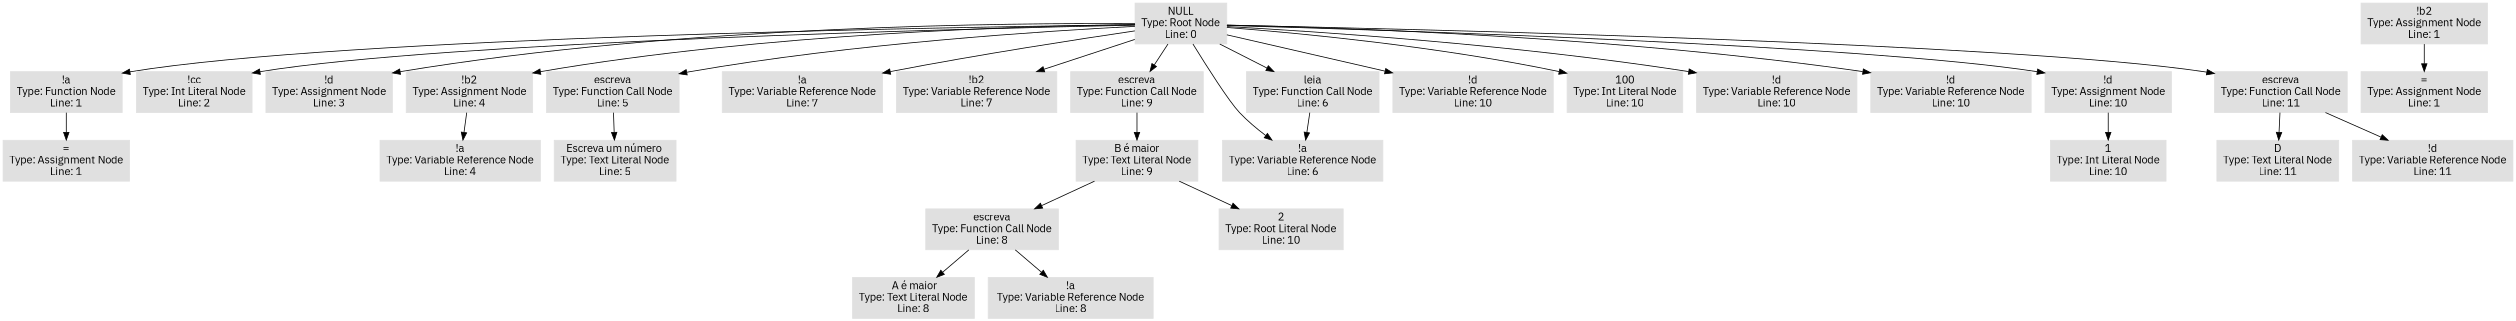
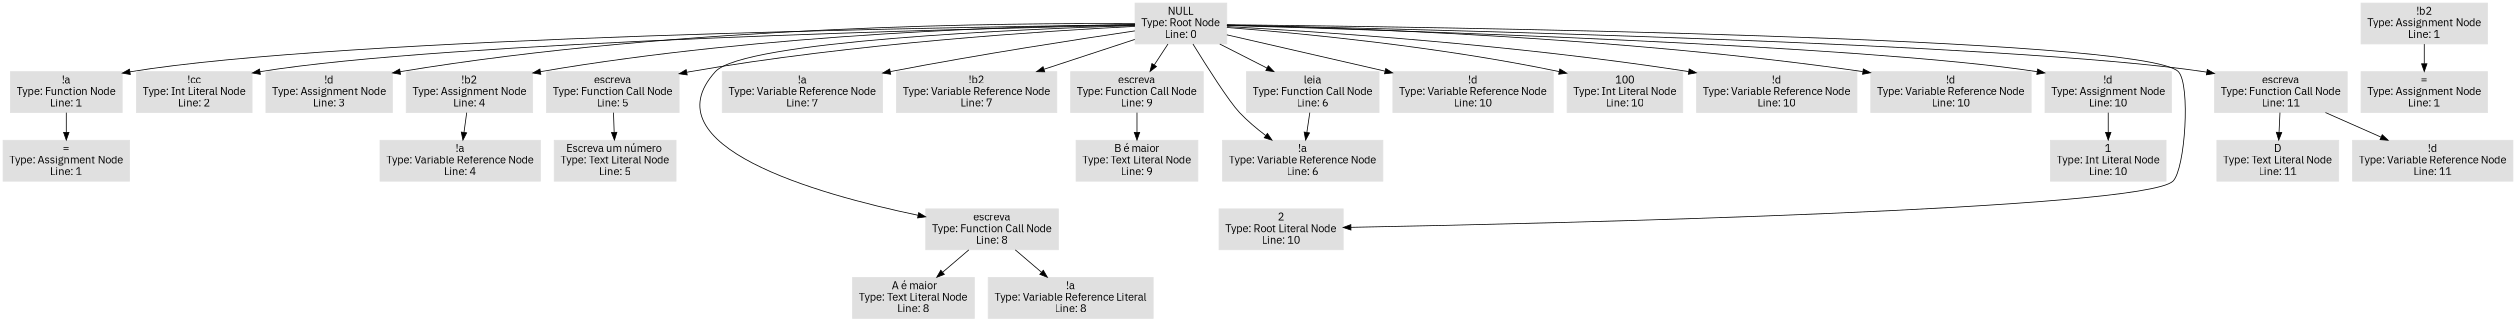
(1068, 193) -> (778, 52)
(1205, 193) -> (2185, 109)
(1071, 298) -> (1071, 298)
